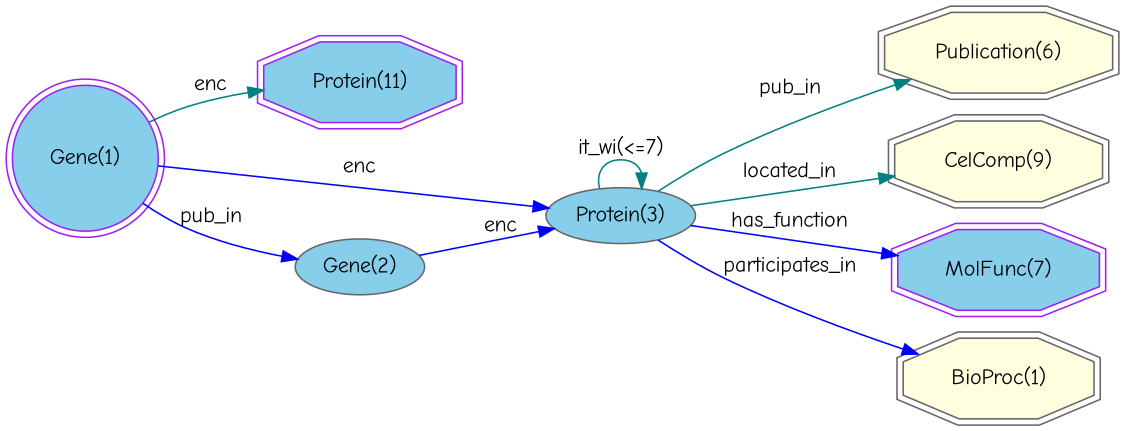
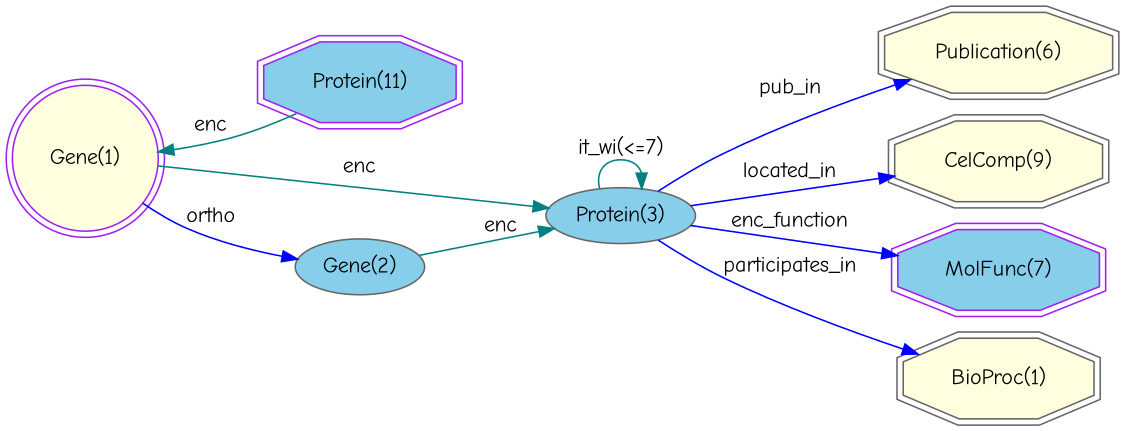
(197, 104) -> (237, 136)
(773, 131) -> (773, 131)
(85, 158) -> (85, 158)
(346, 186) -> (346, 186)
(785, 192) -> (785, 192)
(211, 216) -> (211, 216)
(790, 221) -> (790, 221)
(479, 243) -> (479, 243)
